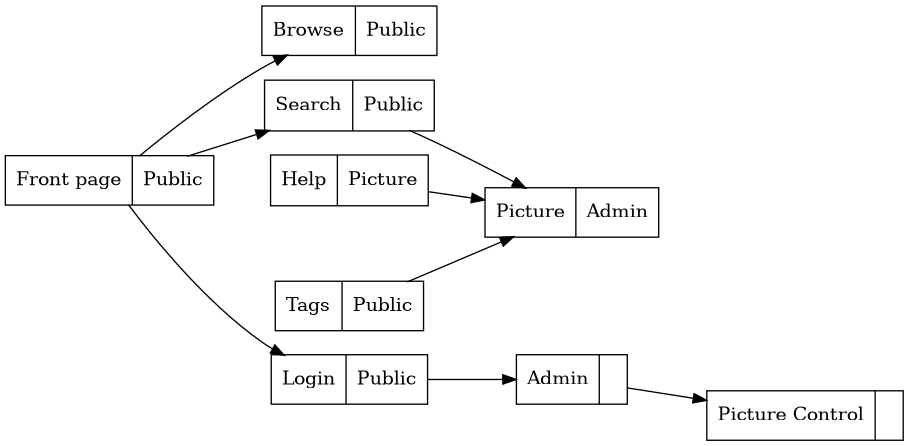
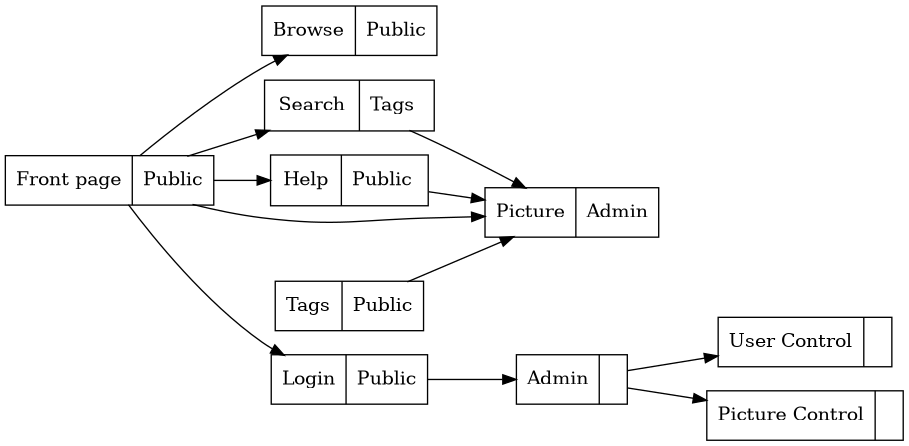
(393, 105) -> (393, 105)
none -> (236, 180)
(383, 180) -> (382, 180)
none -> (331, 222)
none -> (805, 342)
